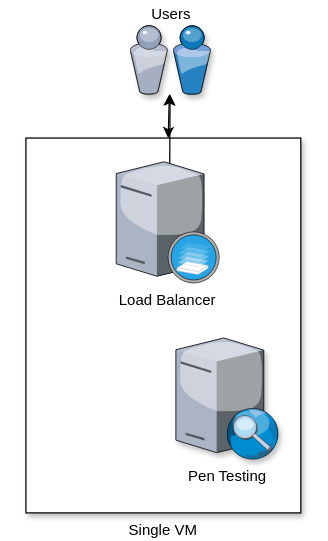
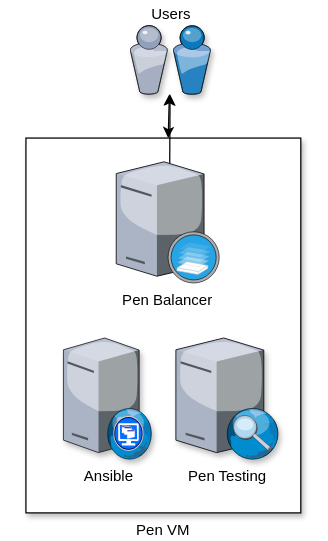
(168, 301) -> (168, 301)
none -> (108, 399)
(163, 531) -> (163, 531)
